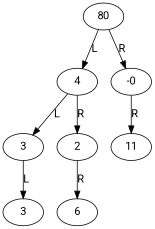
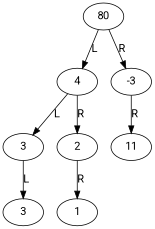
(131, 82) -> (131, 82)
(77, 212) -> (77, 212)
